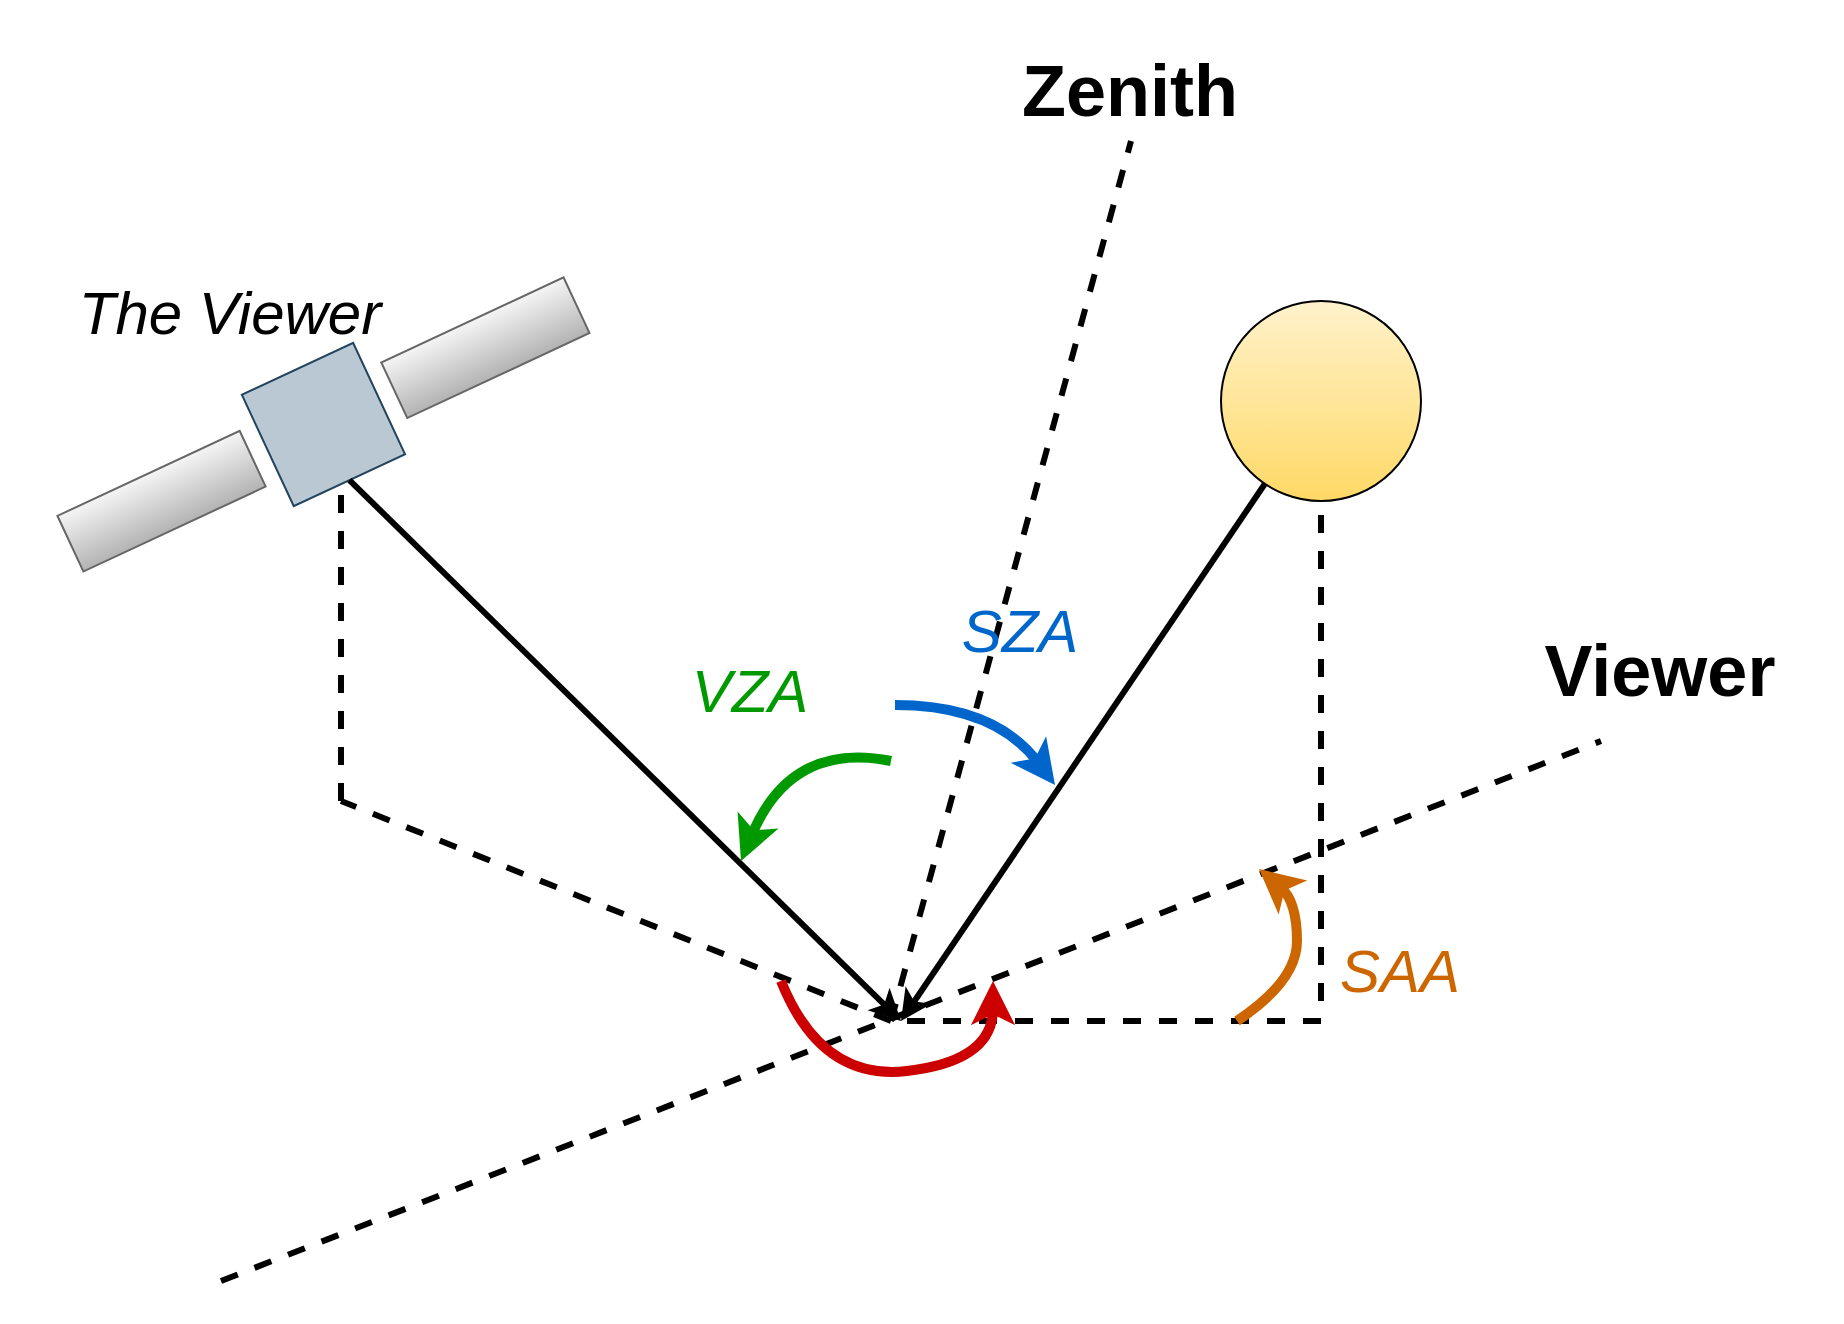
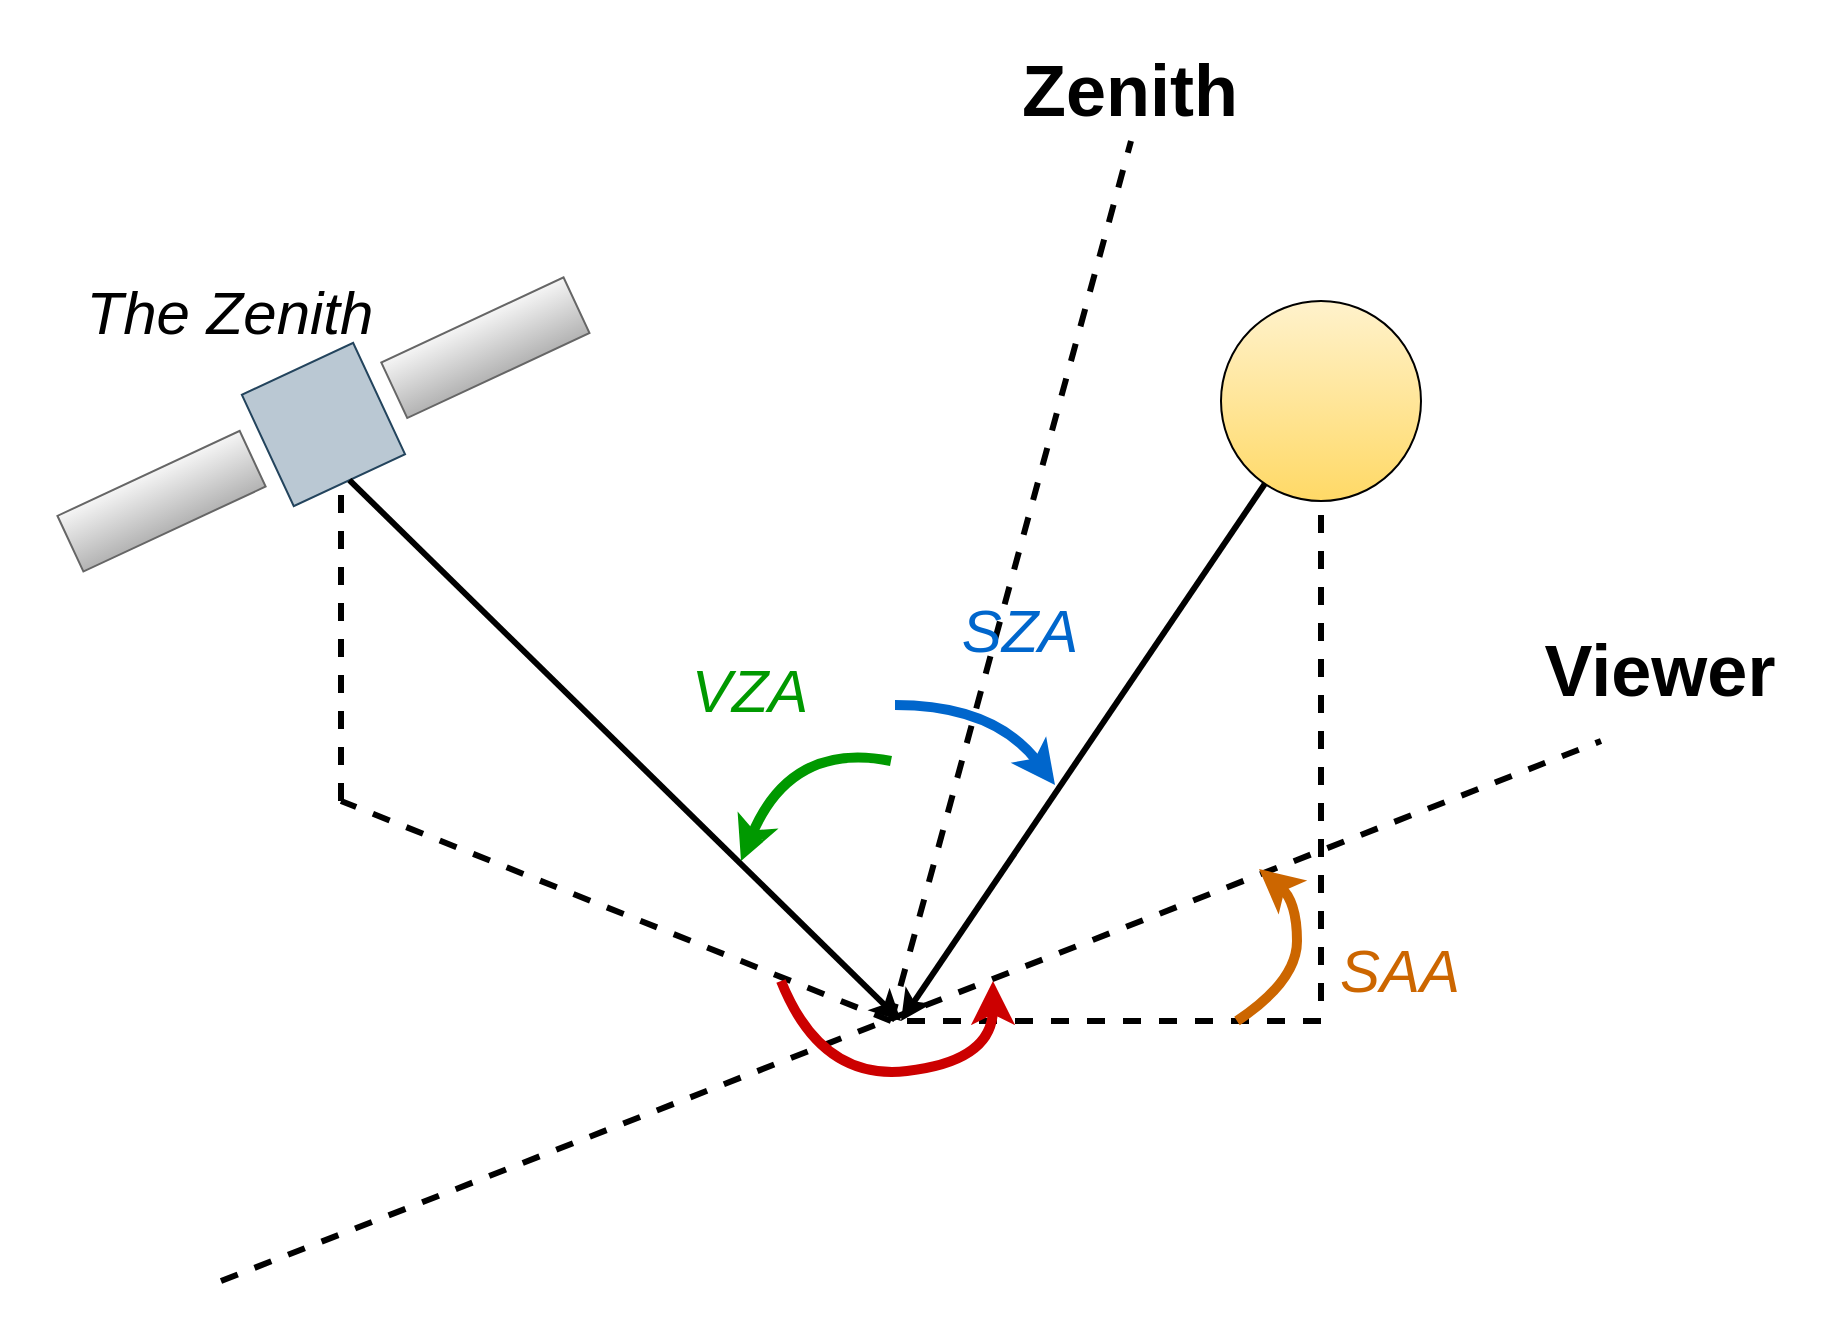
(231, 313) -> (231, 313)
